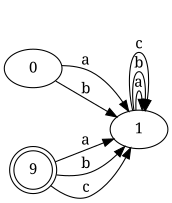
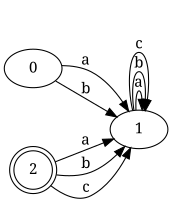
(33, 170) -> (33, 170)
